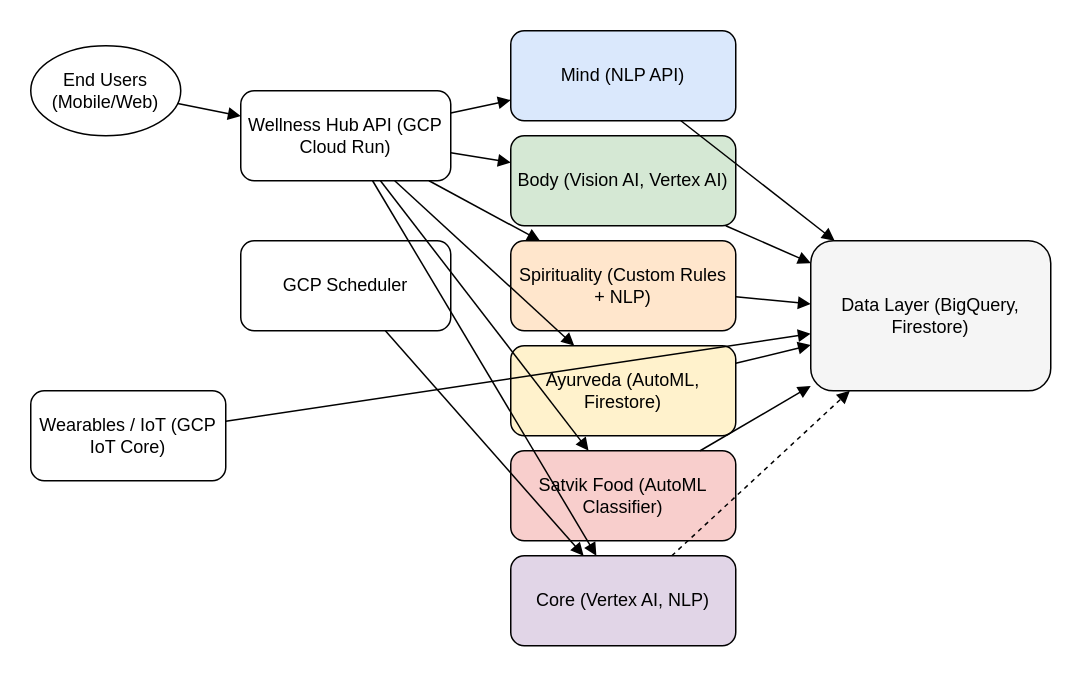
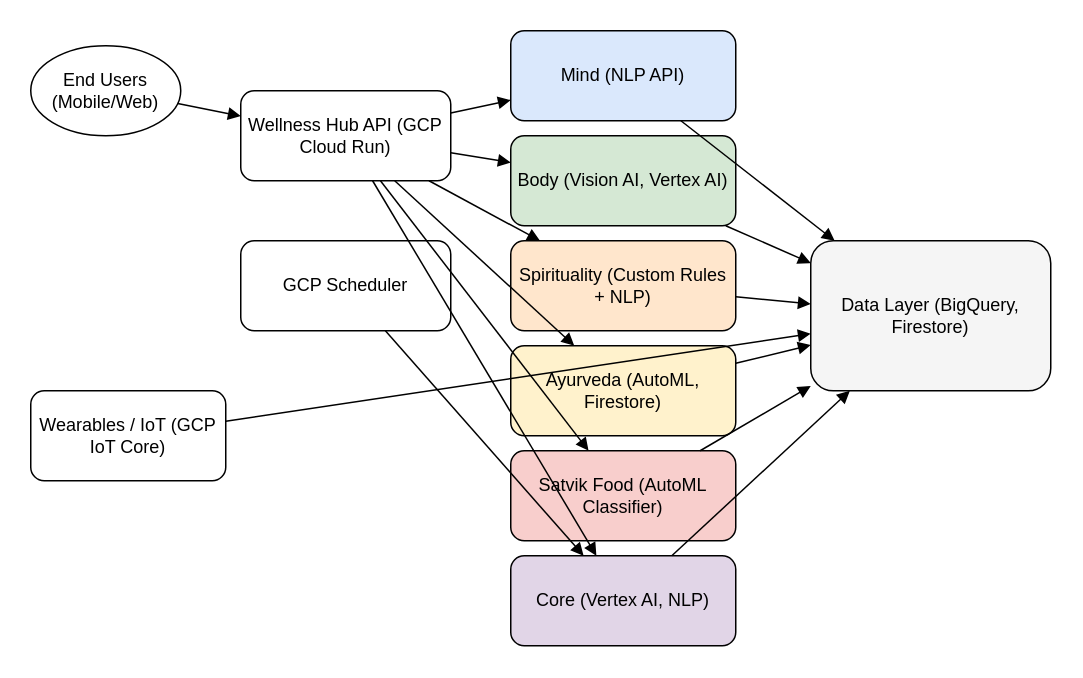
(756, 478) -> (756, 478)
